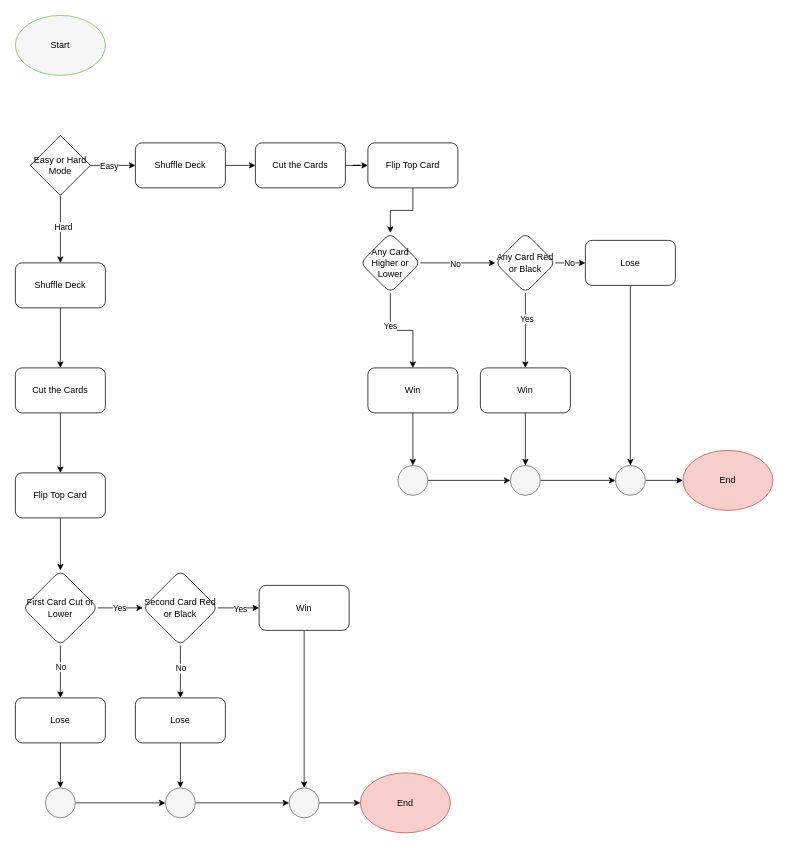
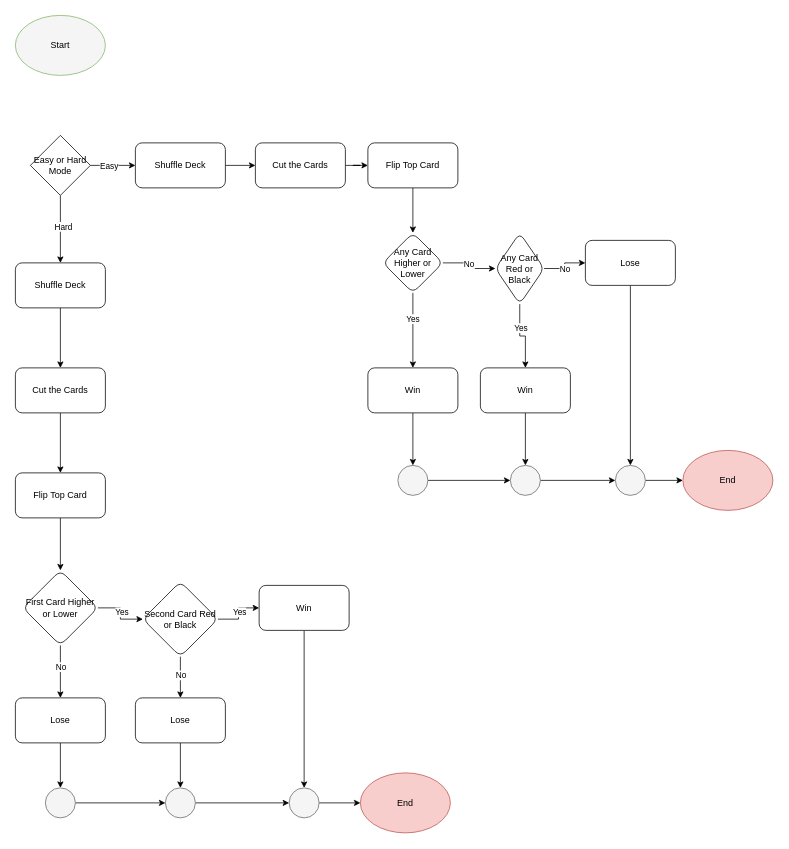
(390, 263) -> (413, 263)
(525, 263) -> (520, 269)
(60, 608) -> (60, 608)
(180, 608) -> (180, 619)
